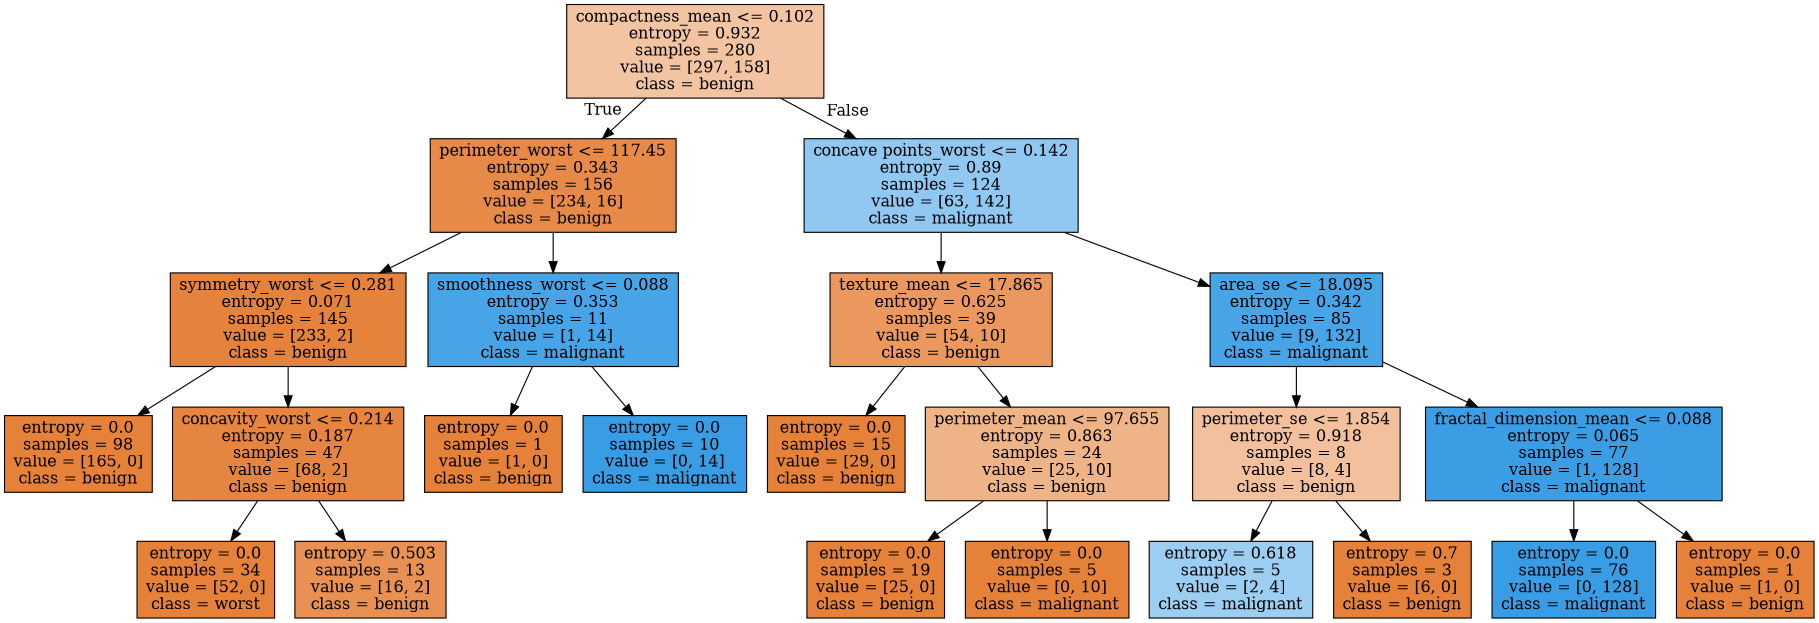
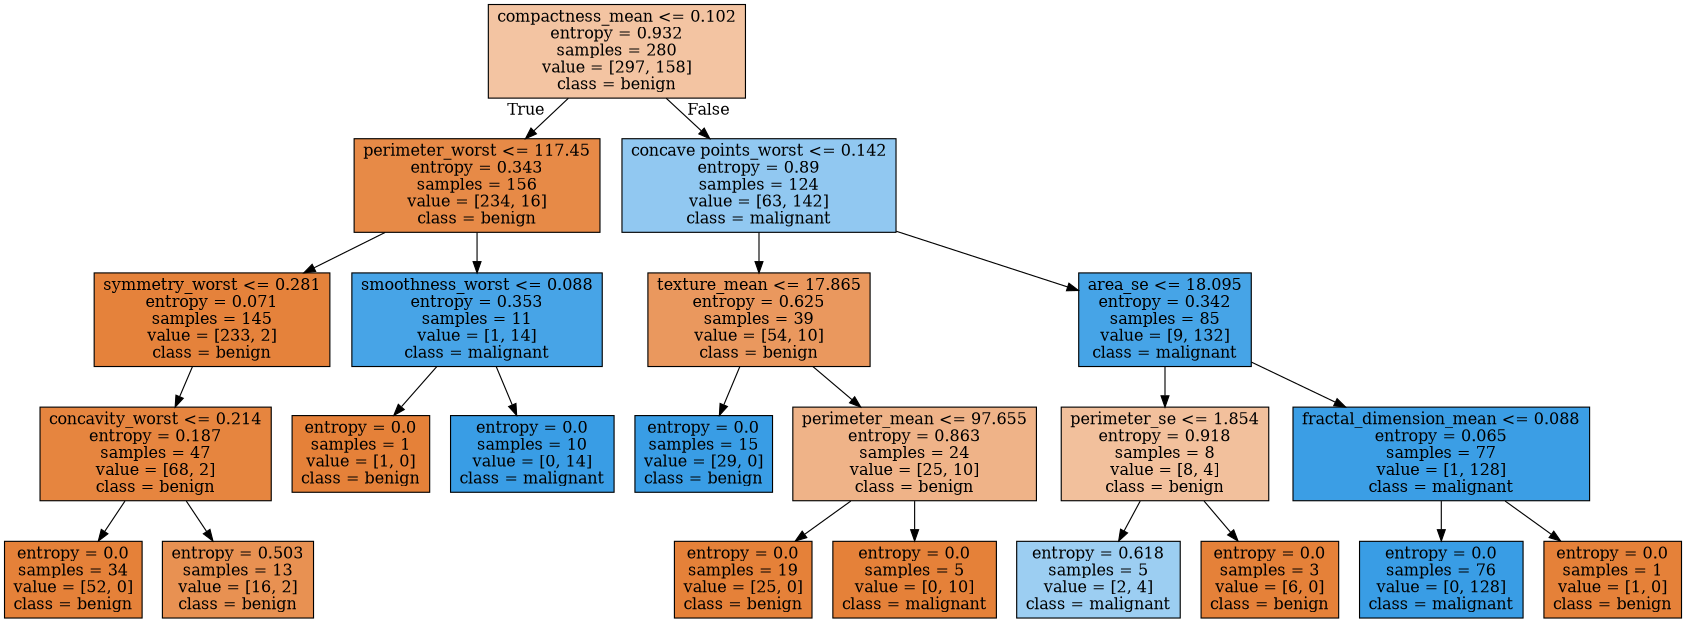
(78, 454) -> none
(836, 454) -> (704, 454)
(206, 580) -> (73, 580)
(1402, 580) -> (1270, 580)
